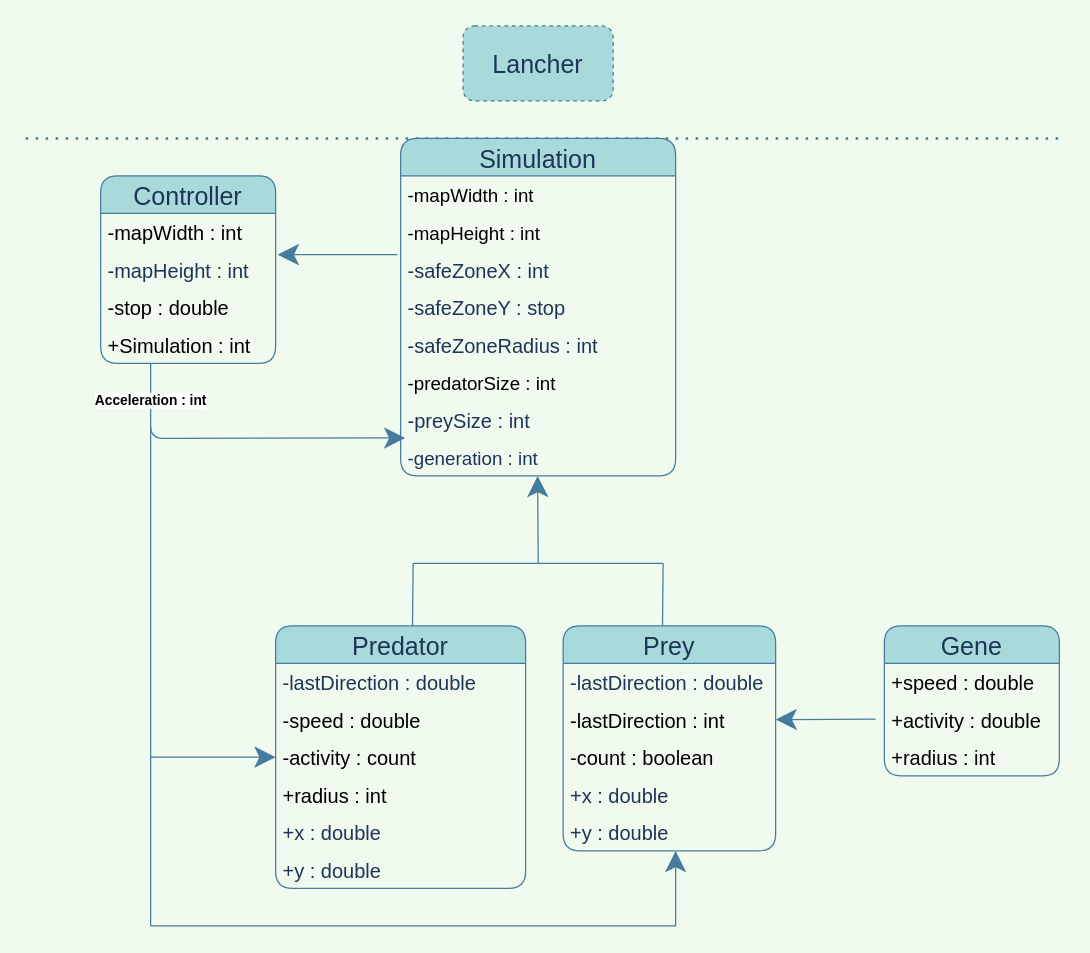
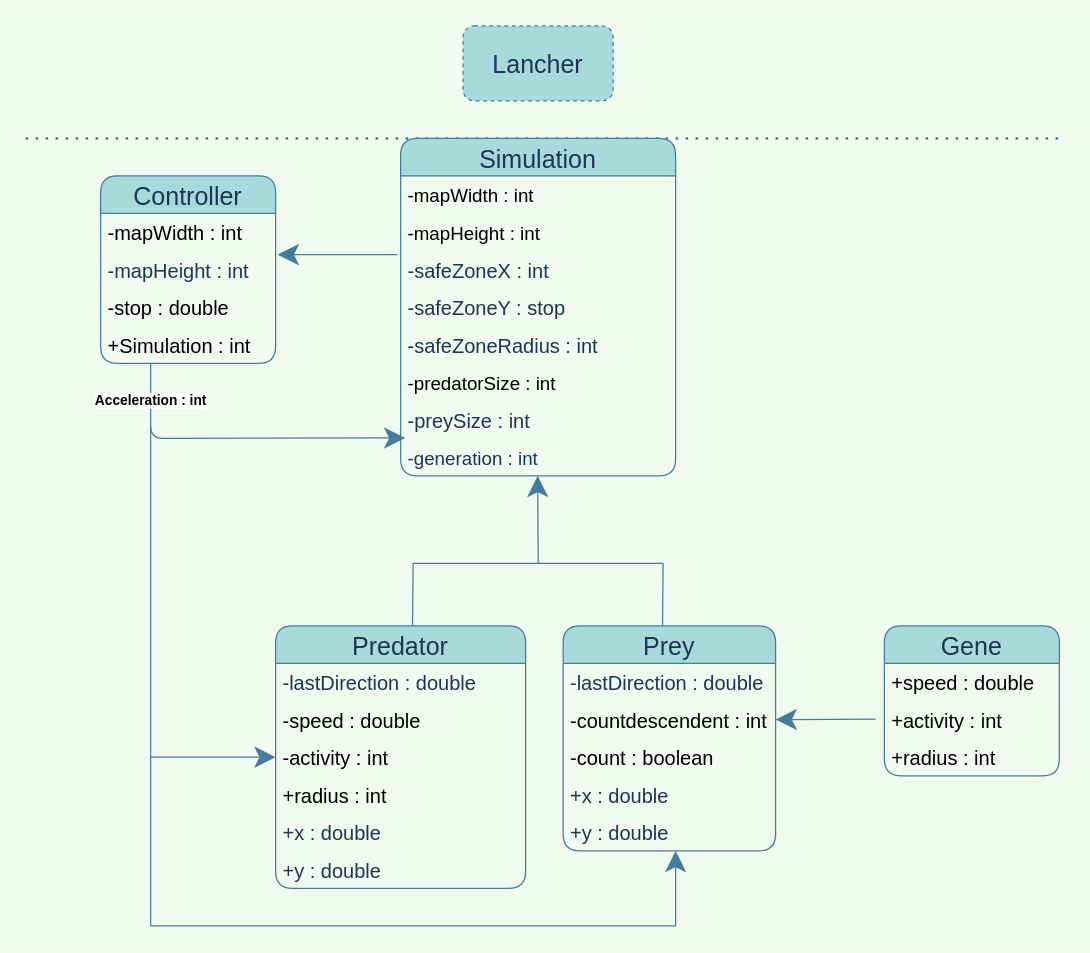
(664, 721) -> (683, 721)
(976, 721) -> (960, 721)
(365, 758) -> (351, 758)
